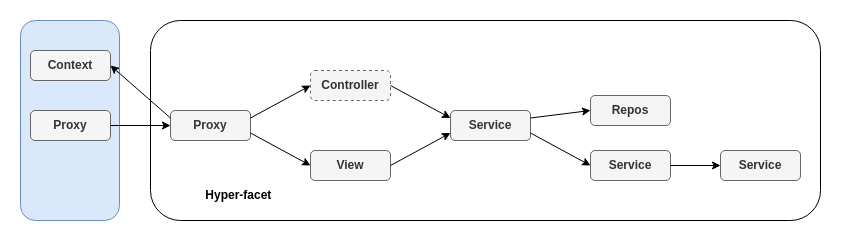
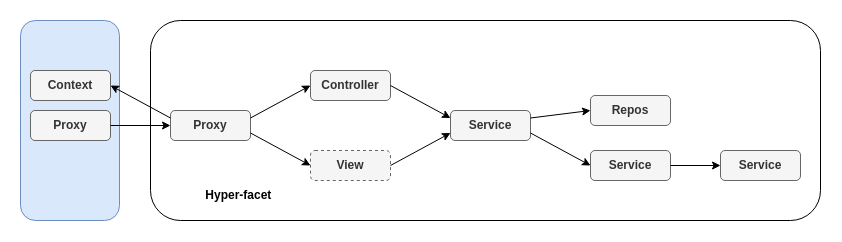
(71, 66) -> (71, 86)
(351, 86) -> (351, 86)
(351, 166) -> (351, 166)
